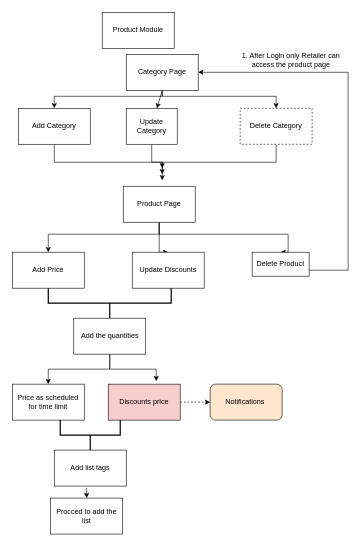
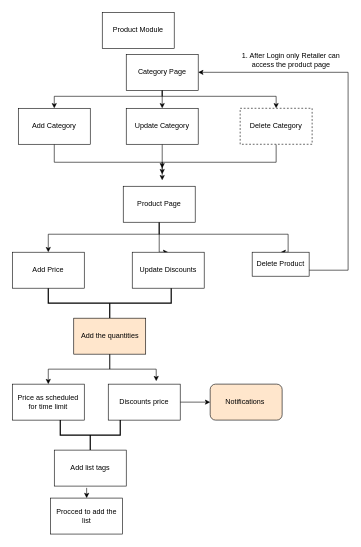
(152, 126) -> (162, 126)
(110, 336) -> (110, 336)
(144, 402) -> (144, 402)
(193, 402) -> (193, 402)
